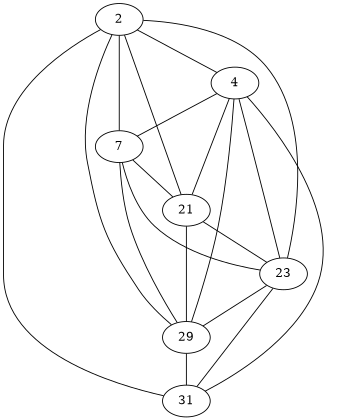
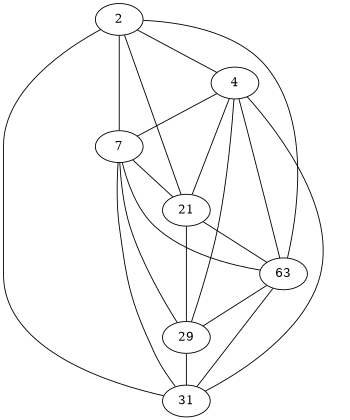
(93, 189) -> none
(284, 274) -> (284, 274)
none -> (128, 280)
